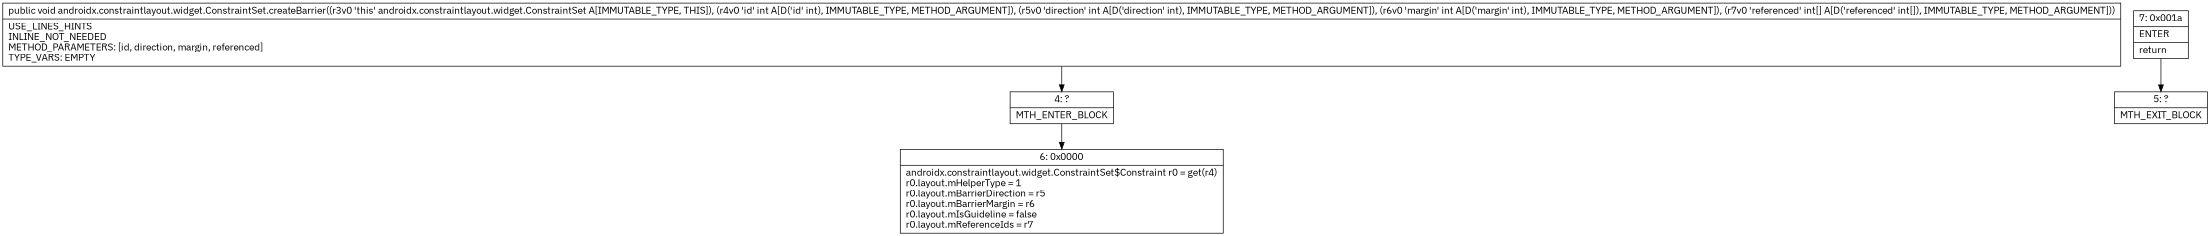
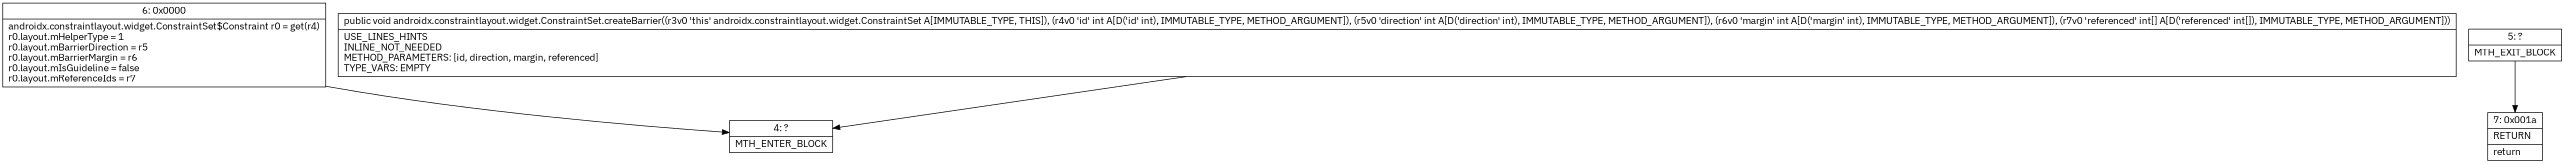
(2154, 34) -> (2512, 136)
(2161, 72) -> (2515, 83)
(1062, 133) -> (523, 114)
